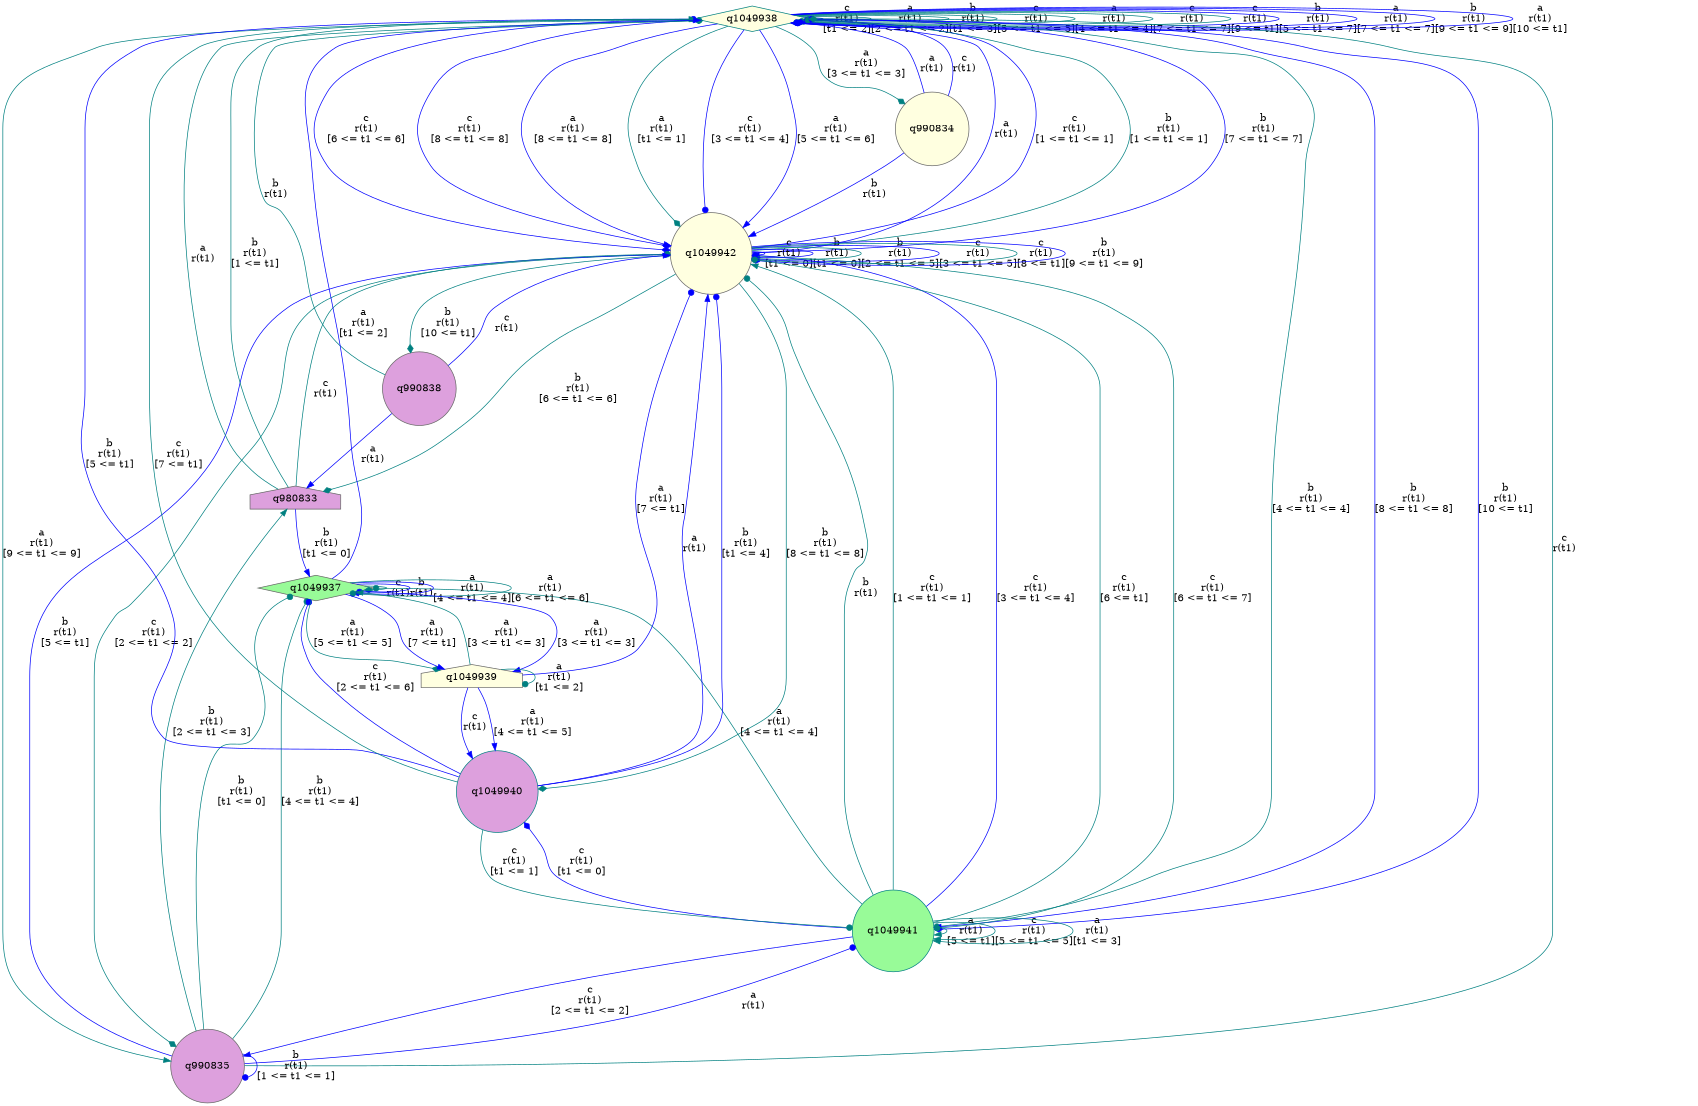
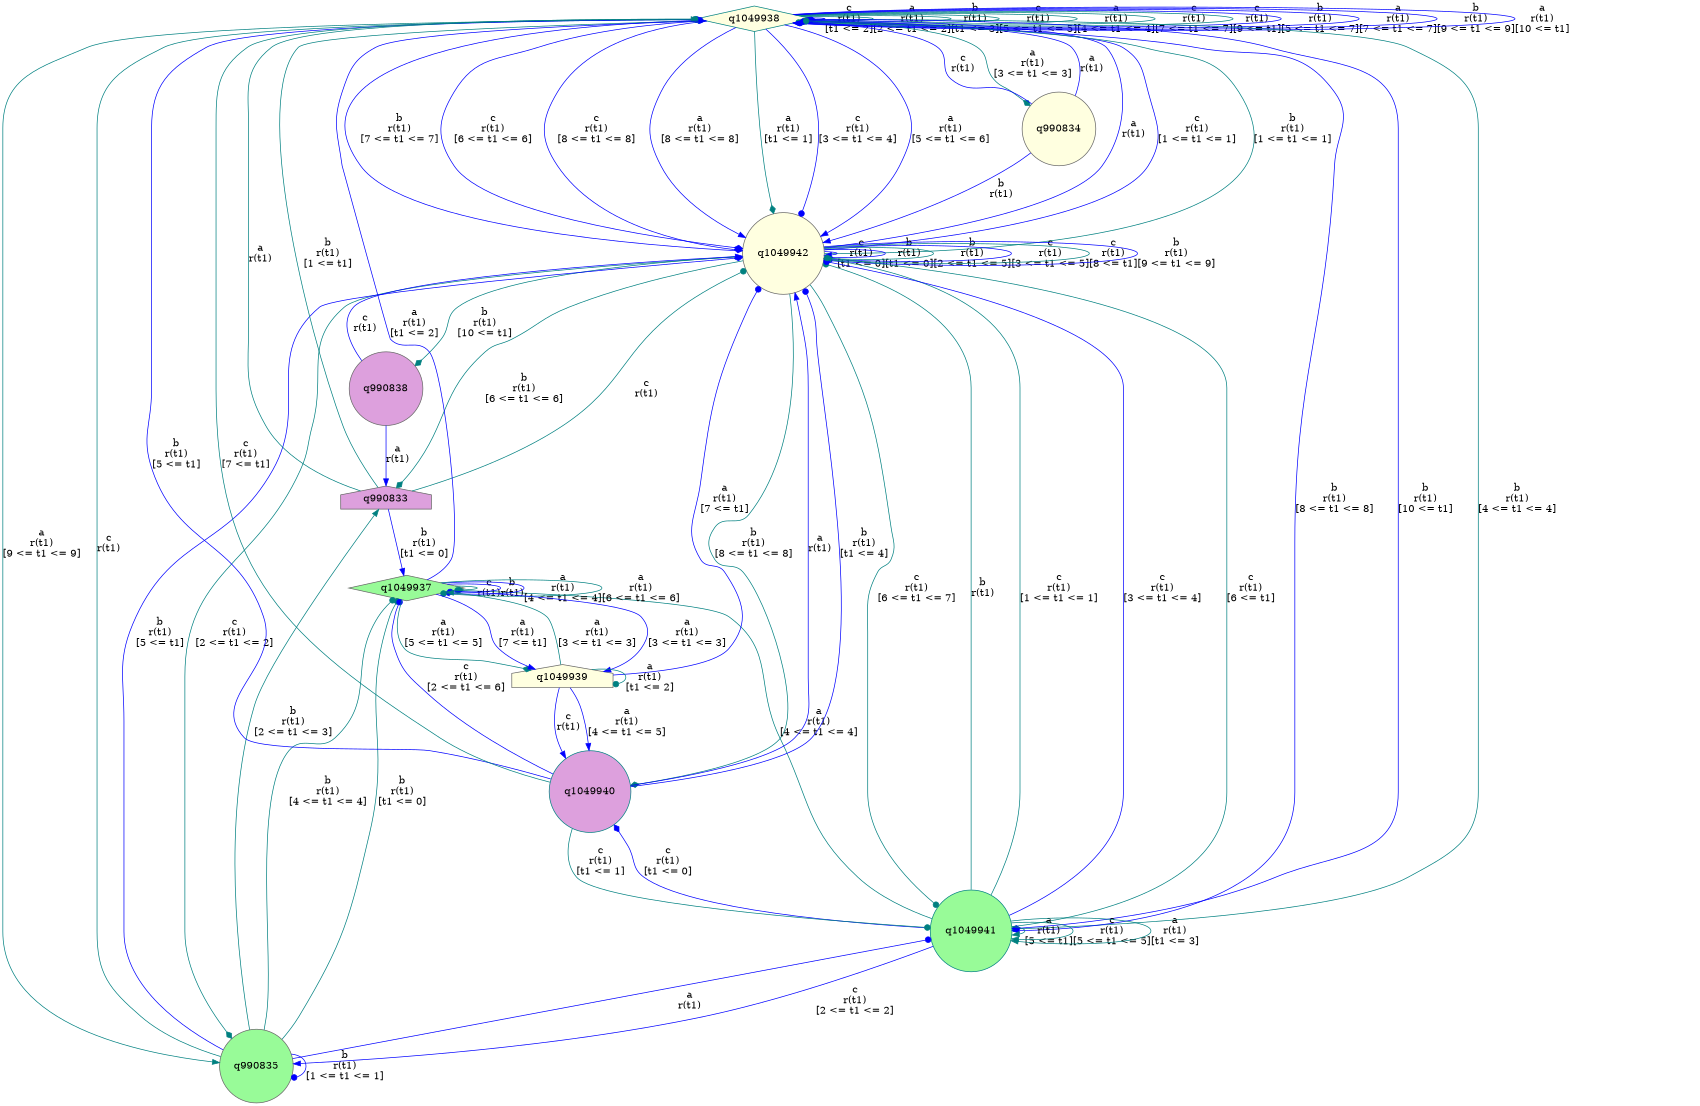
(294, 42) -> none
(295, 499) -> (386, 499)
(208, 1066) -> (256, 1066)
